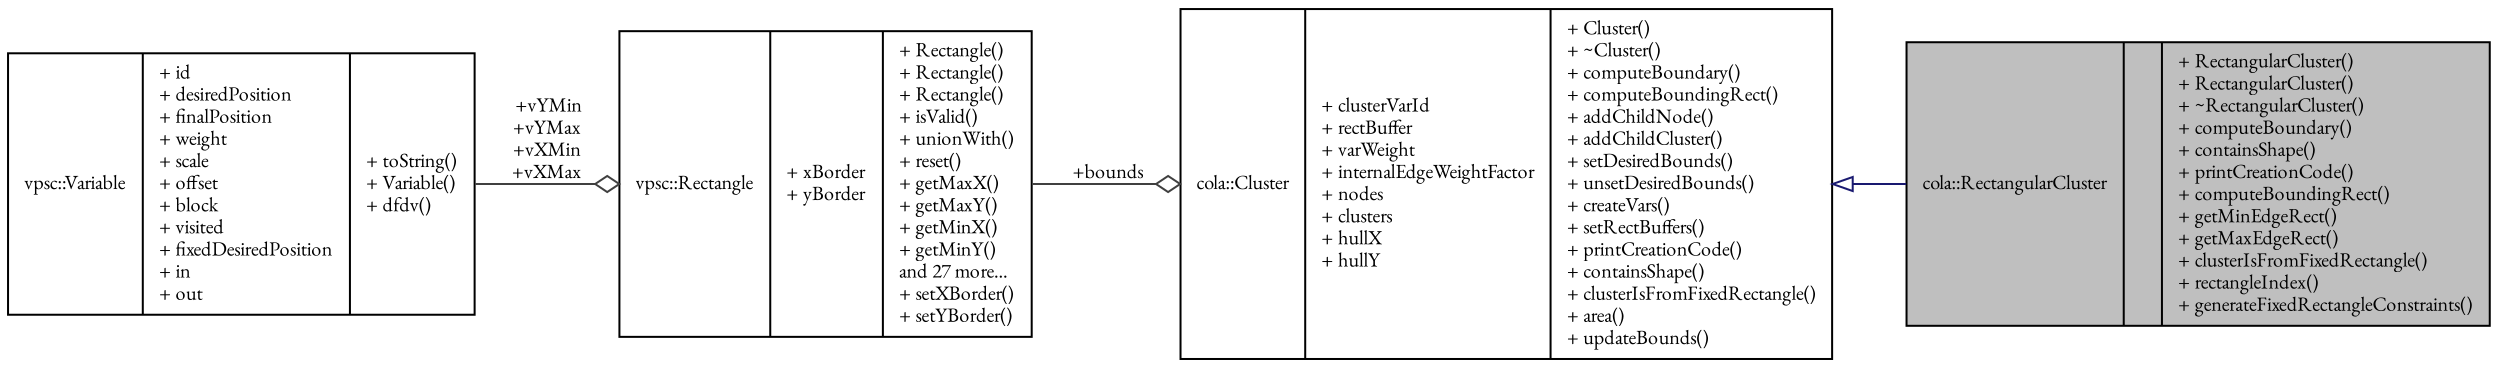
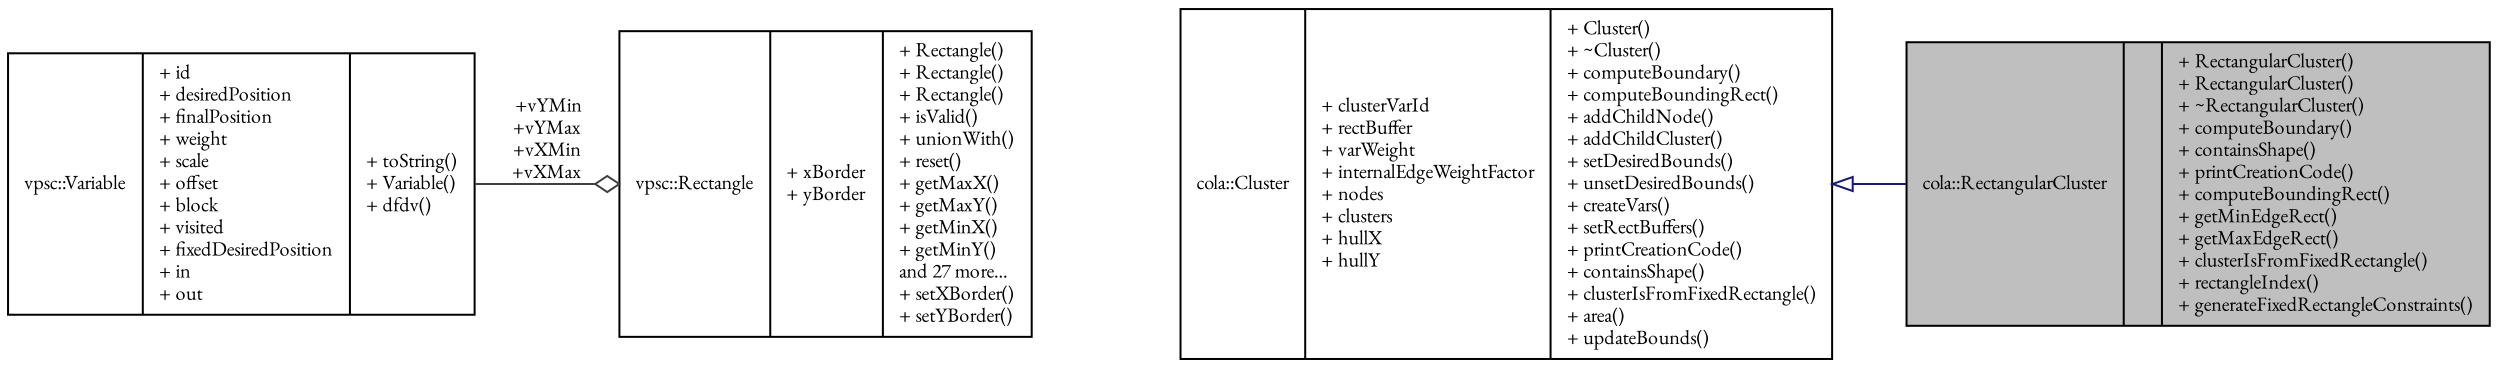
(1094, 184) -> none
